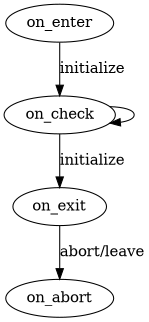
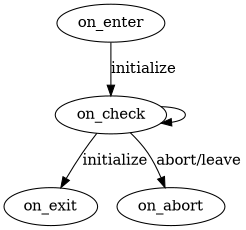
(60, 247) -> (148, 153)
